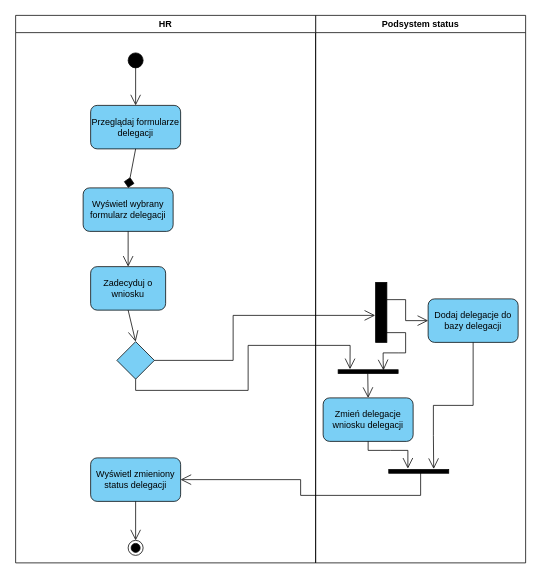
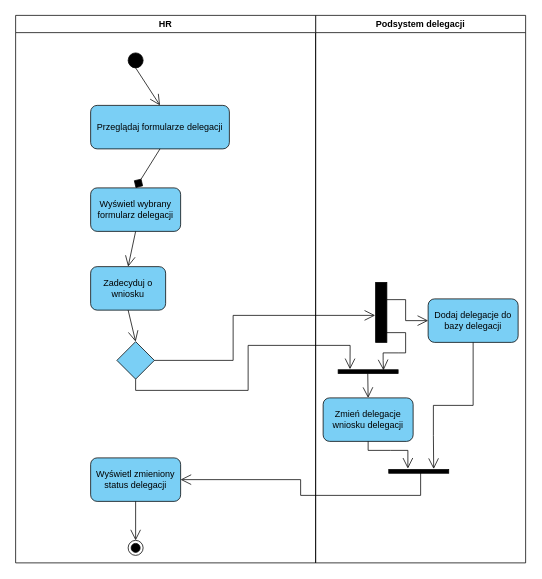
(420, 24) -> (420, 24)
(135, 127) -> (160, 127)
(128, 210) -> (135, 210)
